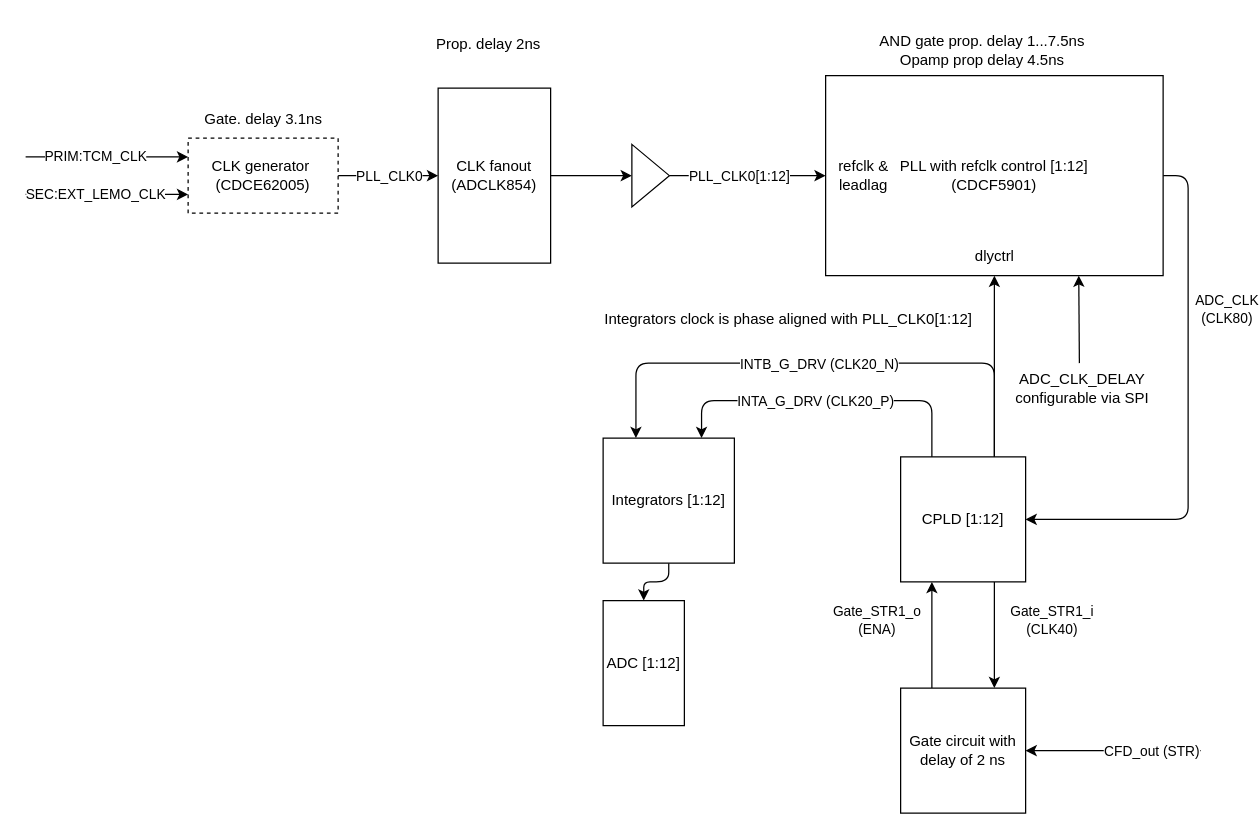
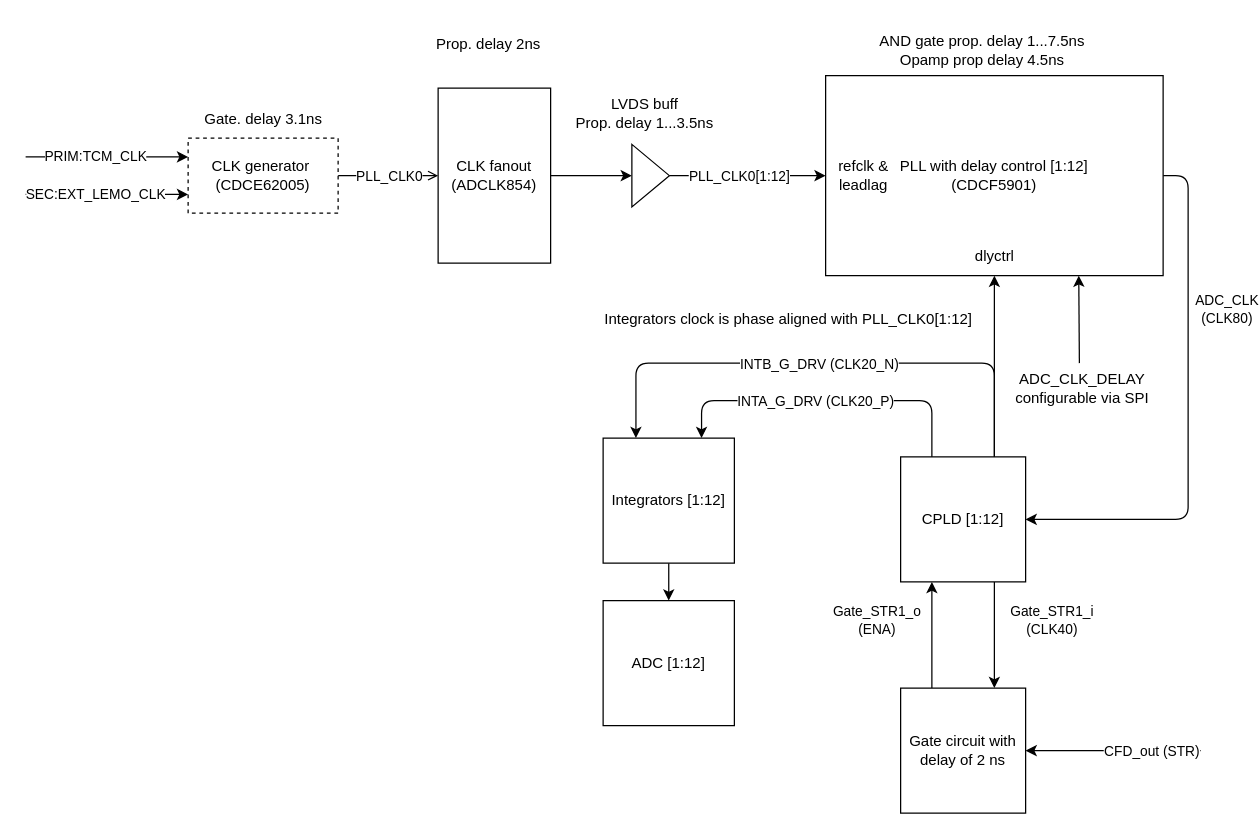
none -> (644, 113)
(428, 176) -> (430, 176)
(994, 176) -> (994, 176)
(644, 663) -> (669, 663)
